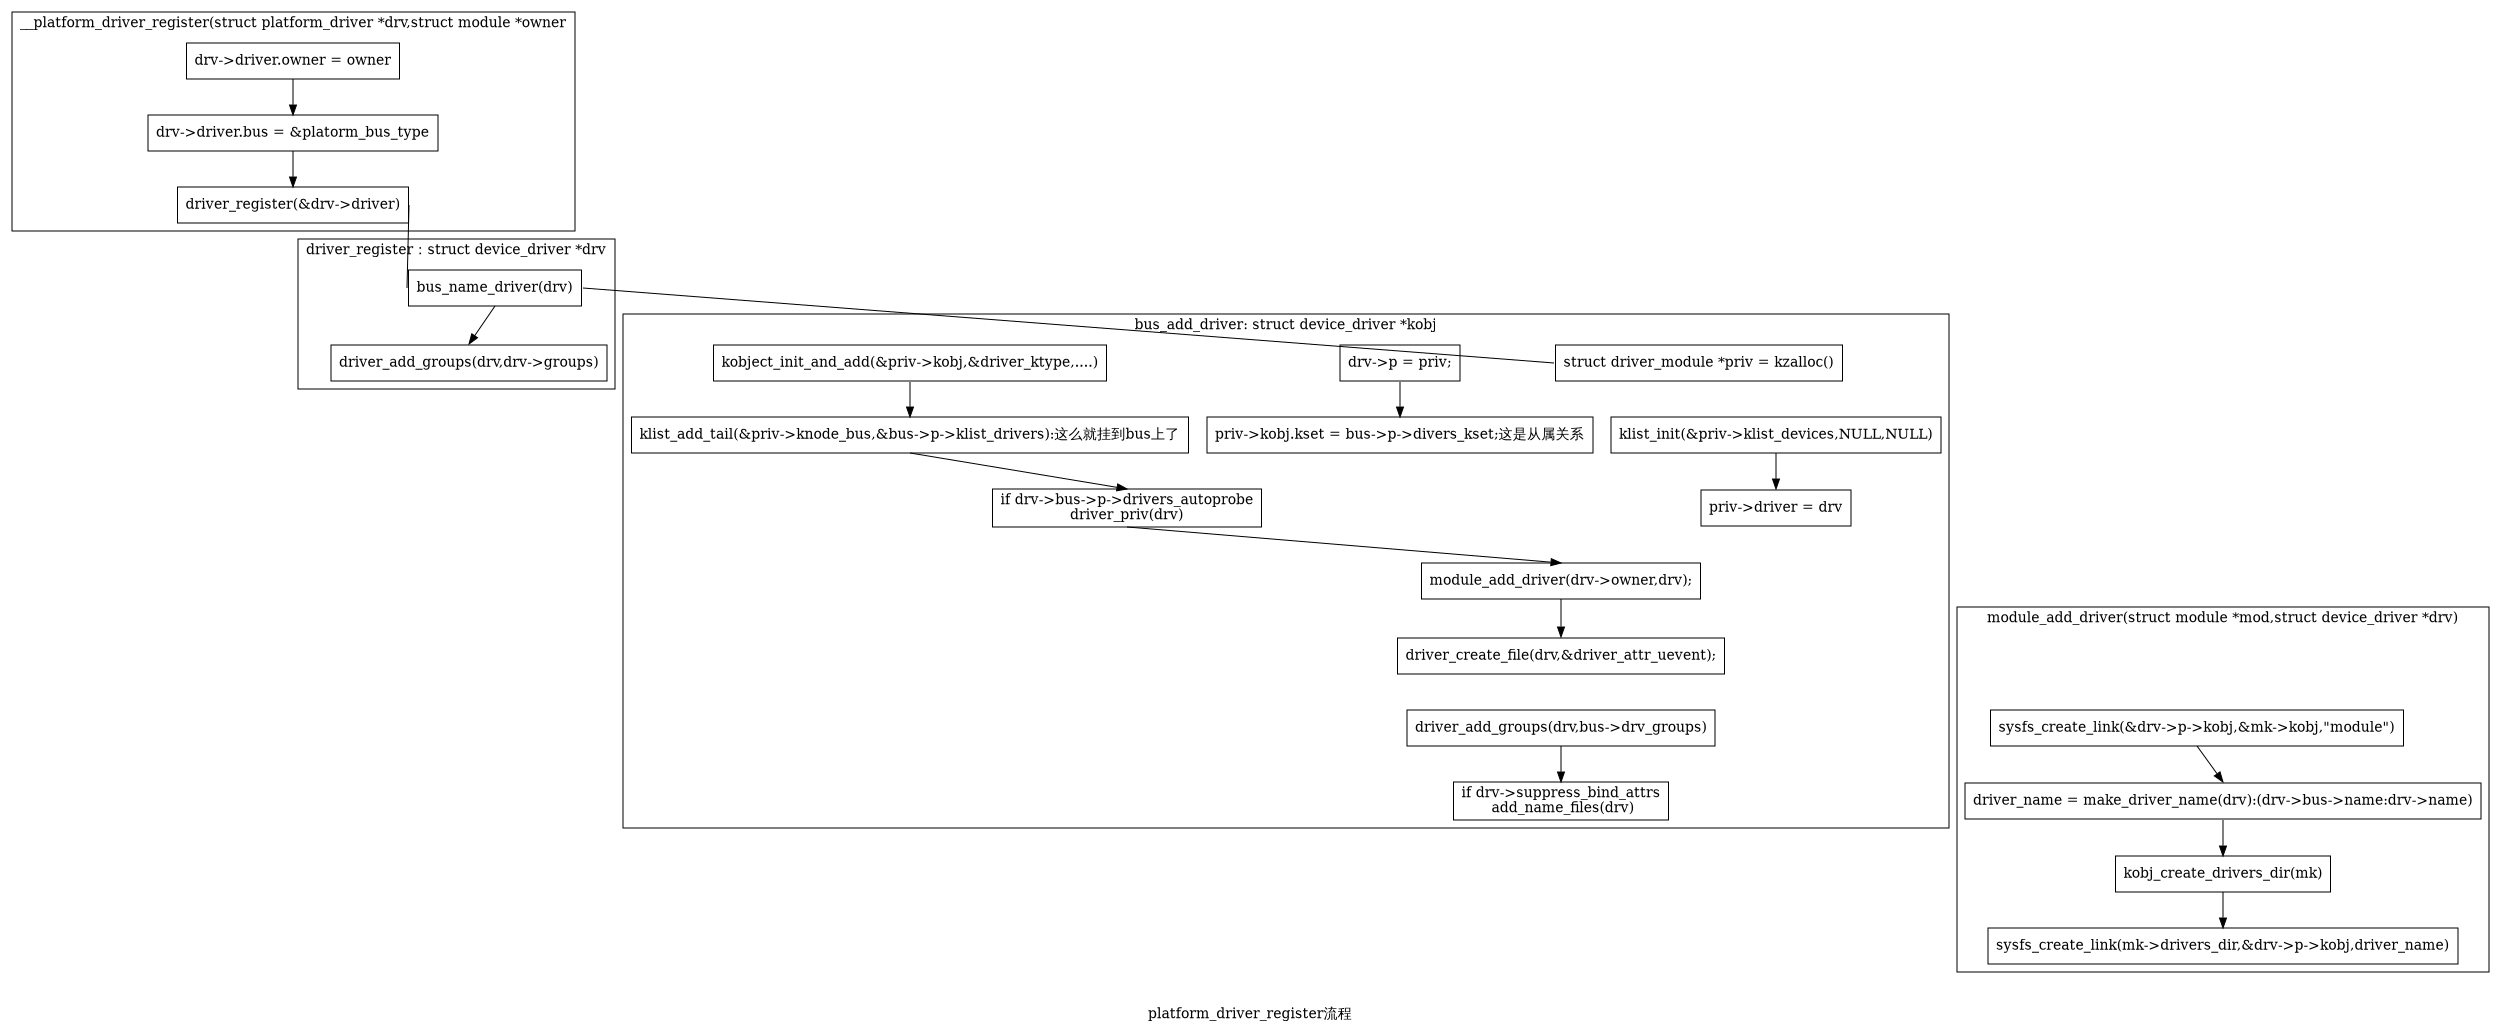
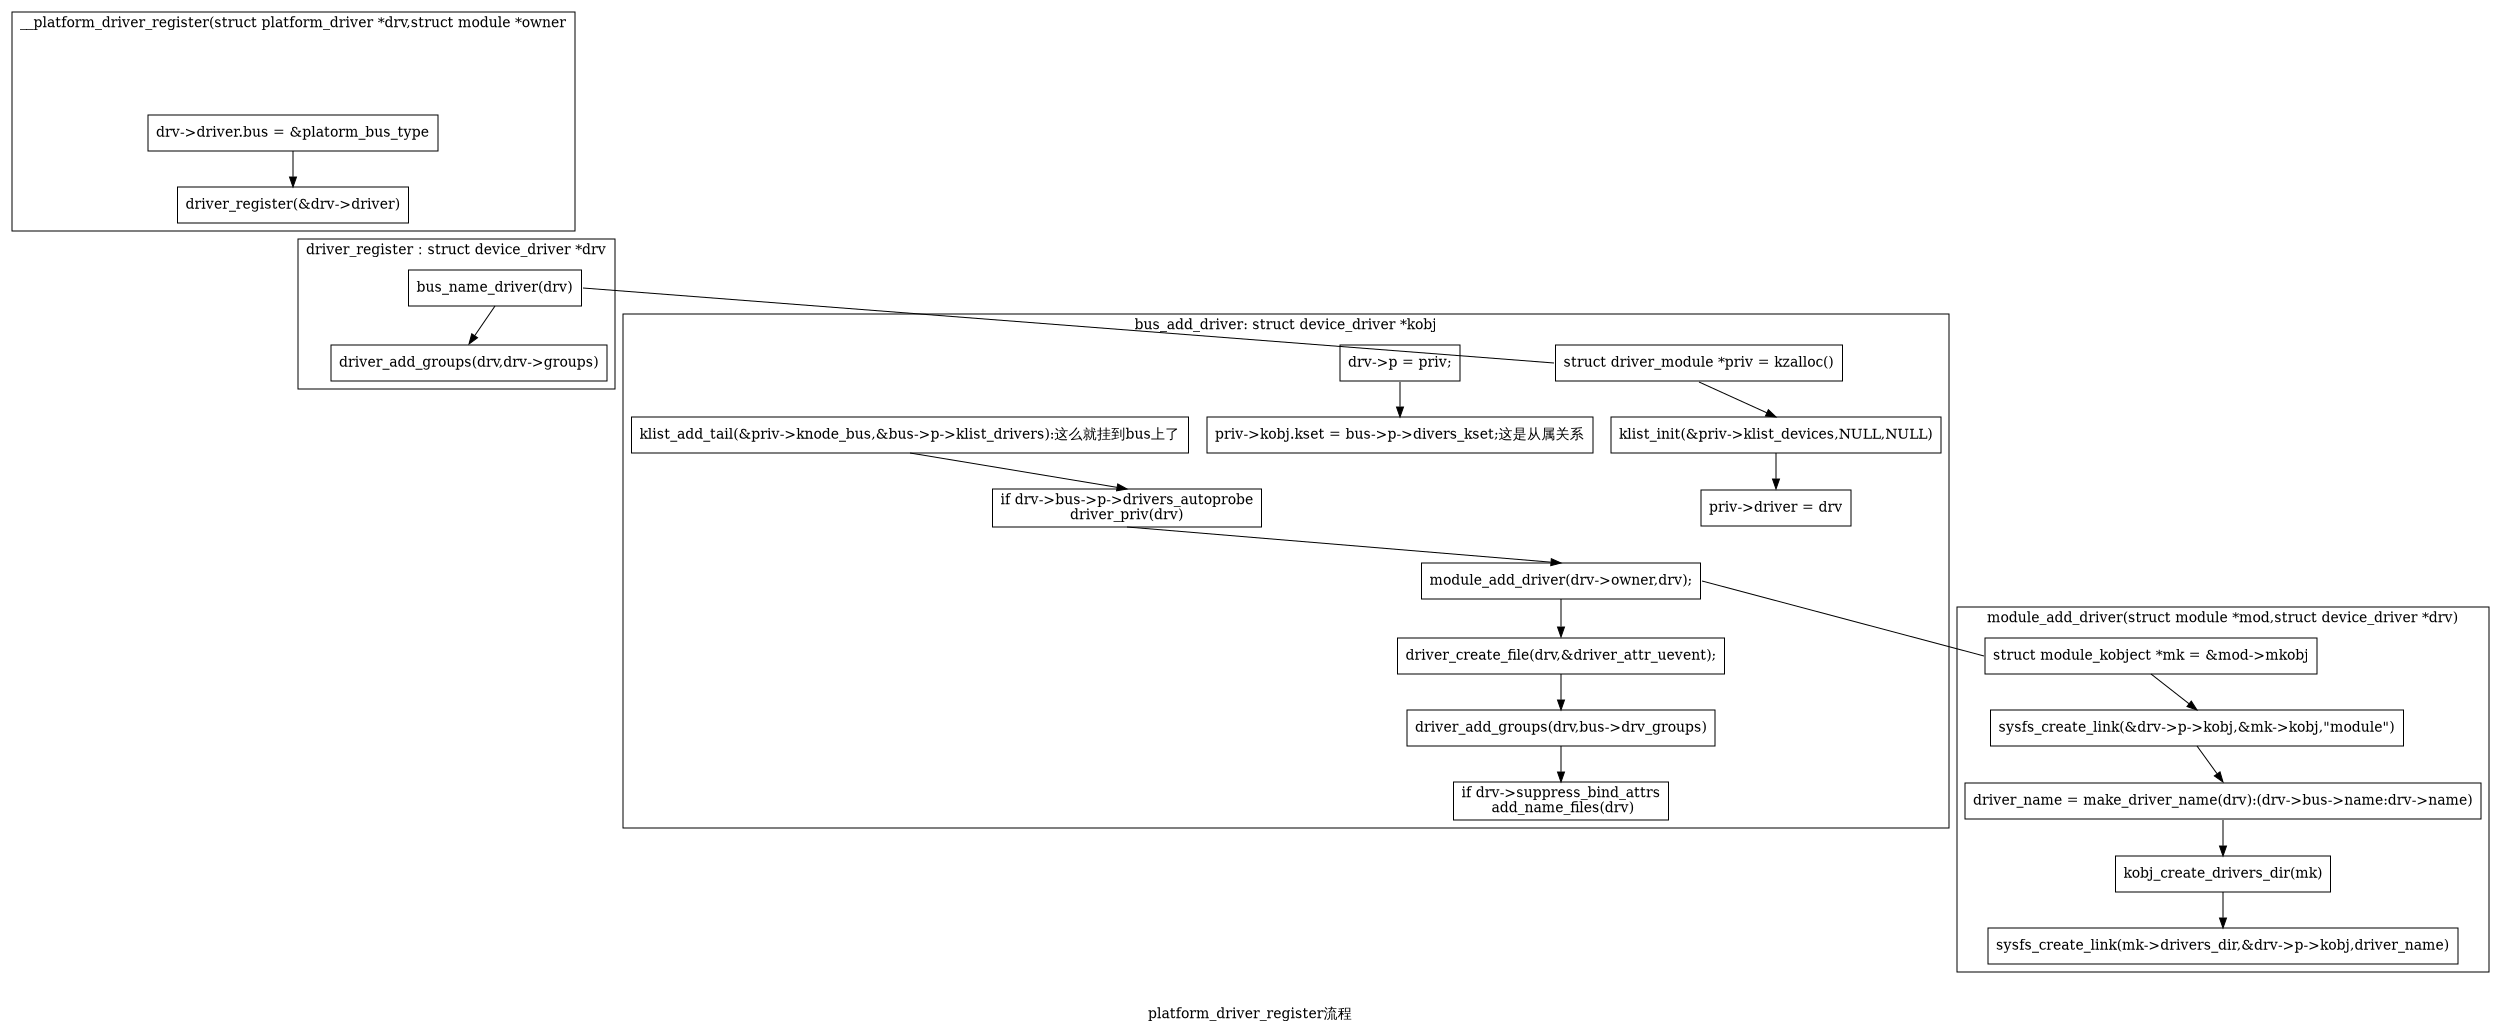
(293, 61) -> none
(408, 246) -> none
(910, 363) -> none
none -> (1733, 397)
none -> (2151, 656)
none -> (1561, 687)
